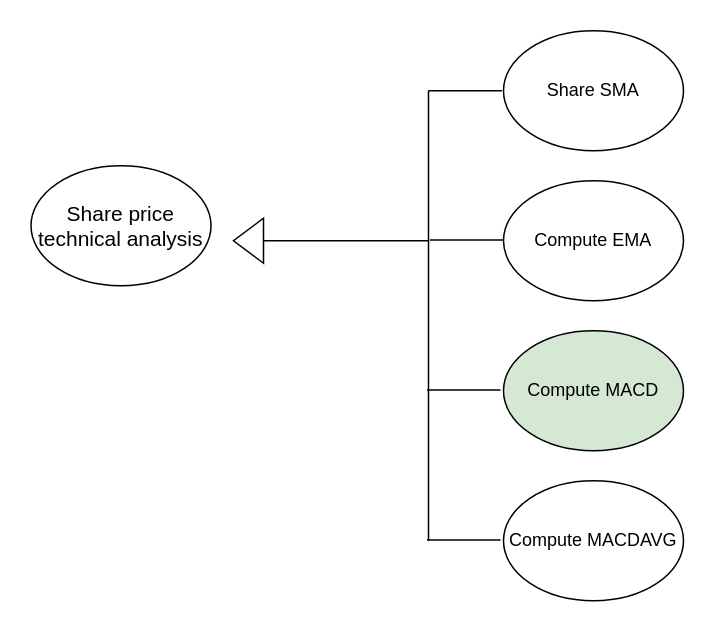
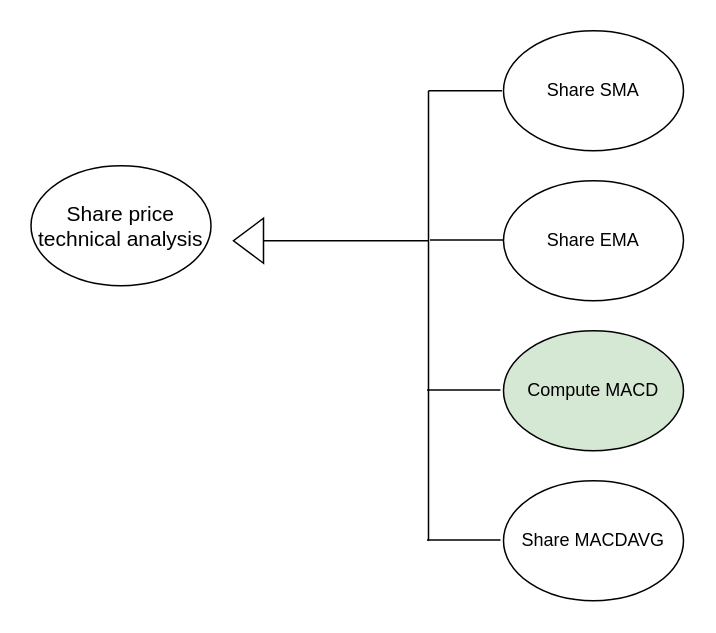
(593, 241) -> (593, 241)
(593, 541) -> (593, 541)
